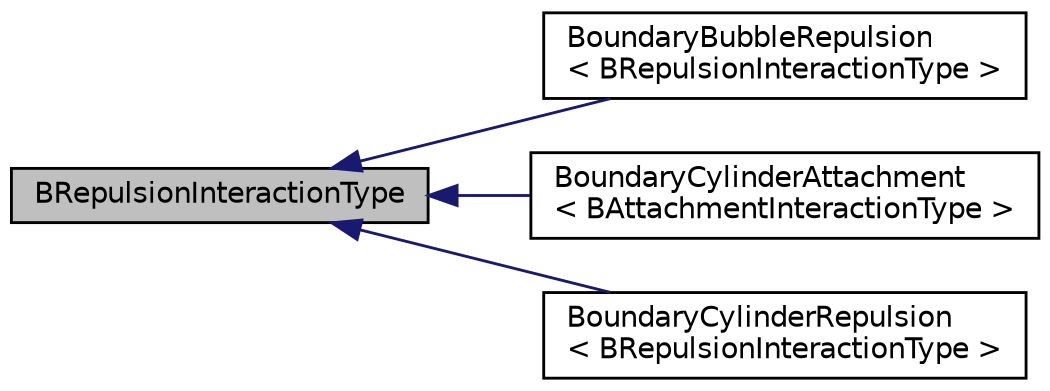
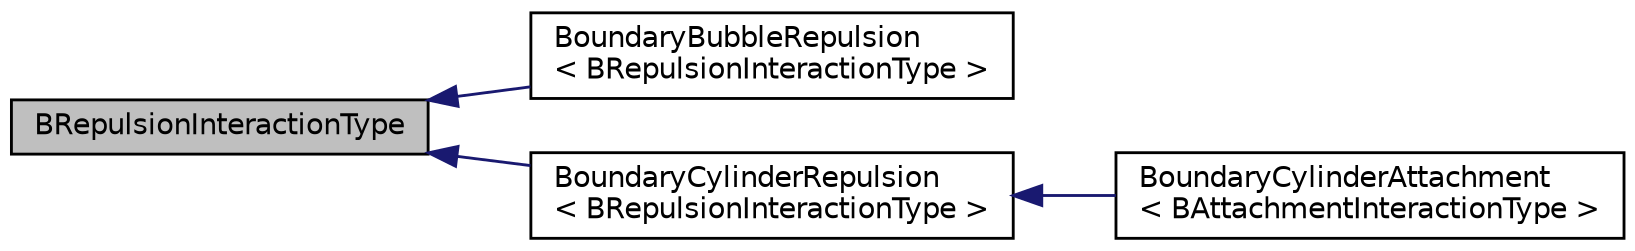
(494, 196) -> (1079, 196)
